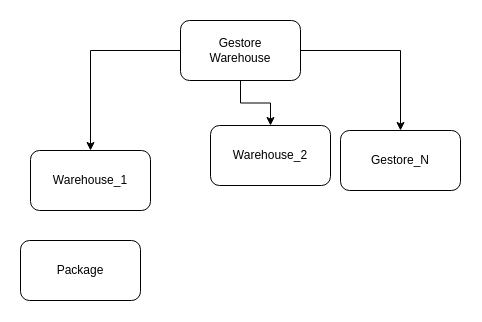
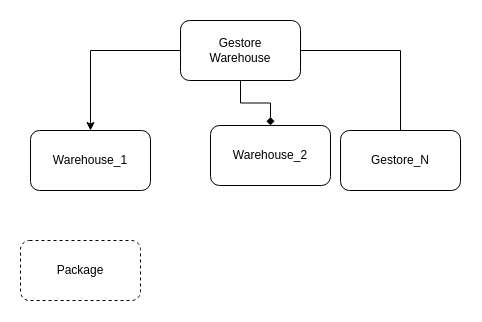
(271, 117) -> (271, 117)
(401, 122) -> (401, 125)
(91, 181) -> (91, 161)
(81, 271) -> (81, 271)
